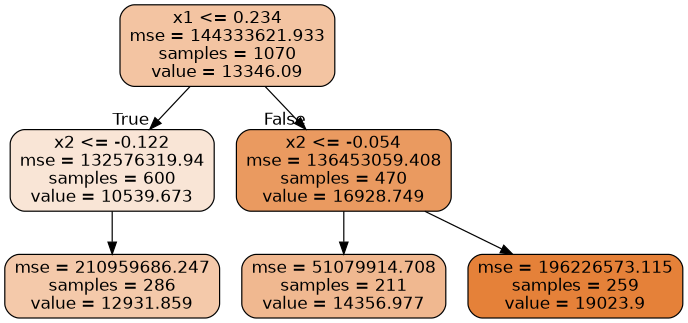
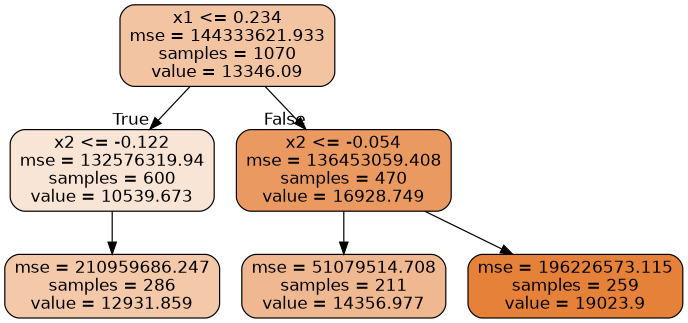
(344, 286) -> (344, 286)
